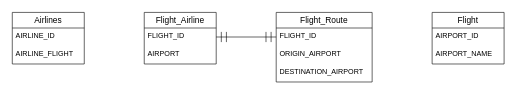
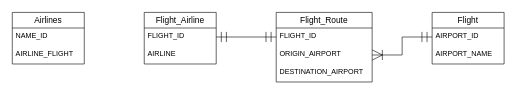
(36, 36) -> (30, 36)
none -> (402, 46)
(162, 54) -> (162, 54)
